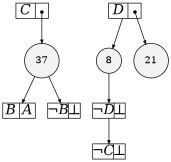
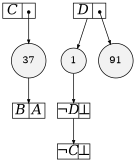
(109, 61) -> (74, 61)
(151, 61) -> (116, 61)
(64, 111) -> none
